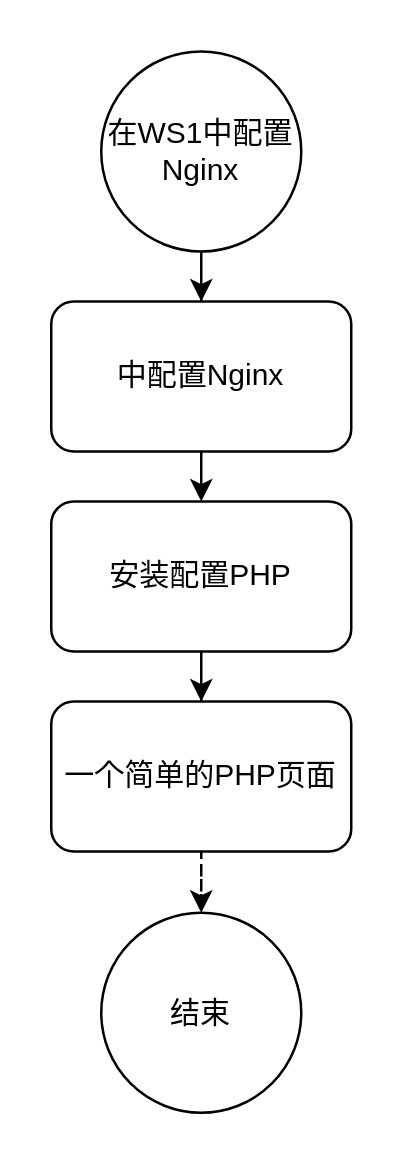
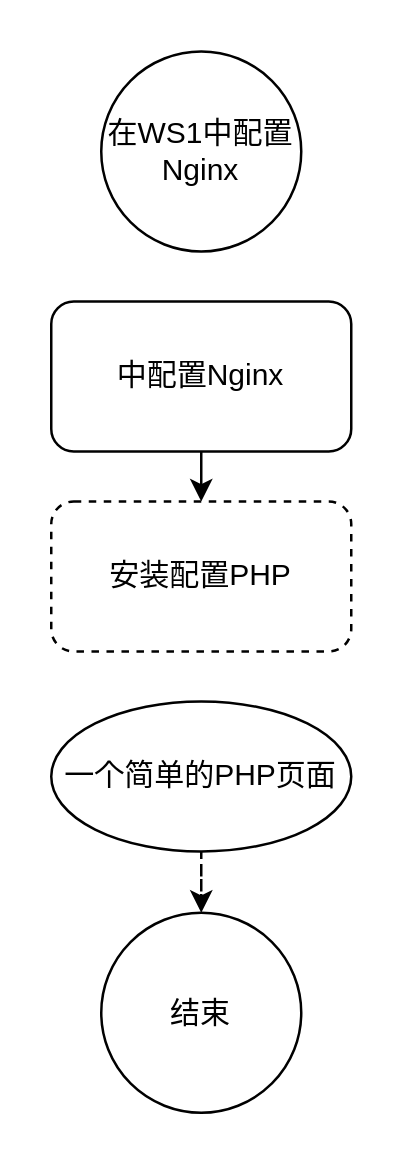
(201, 284) -> none
(201, 576) -> (201, 576)
(201, 684) -> none
(201, 776) -> (201, 776)
